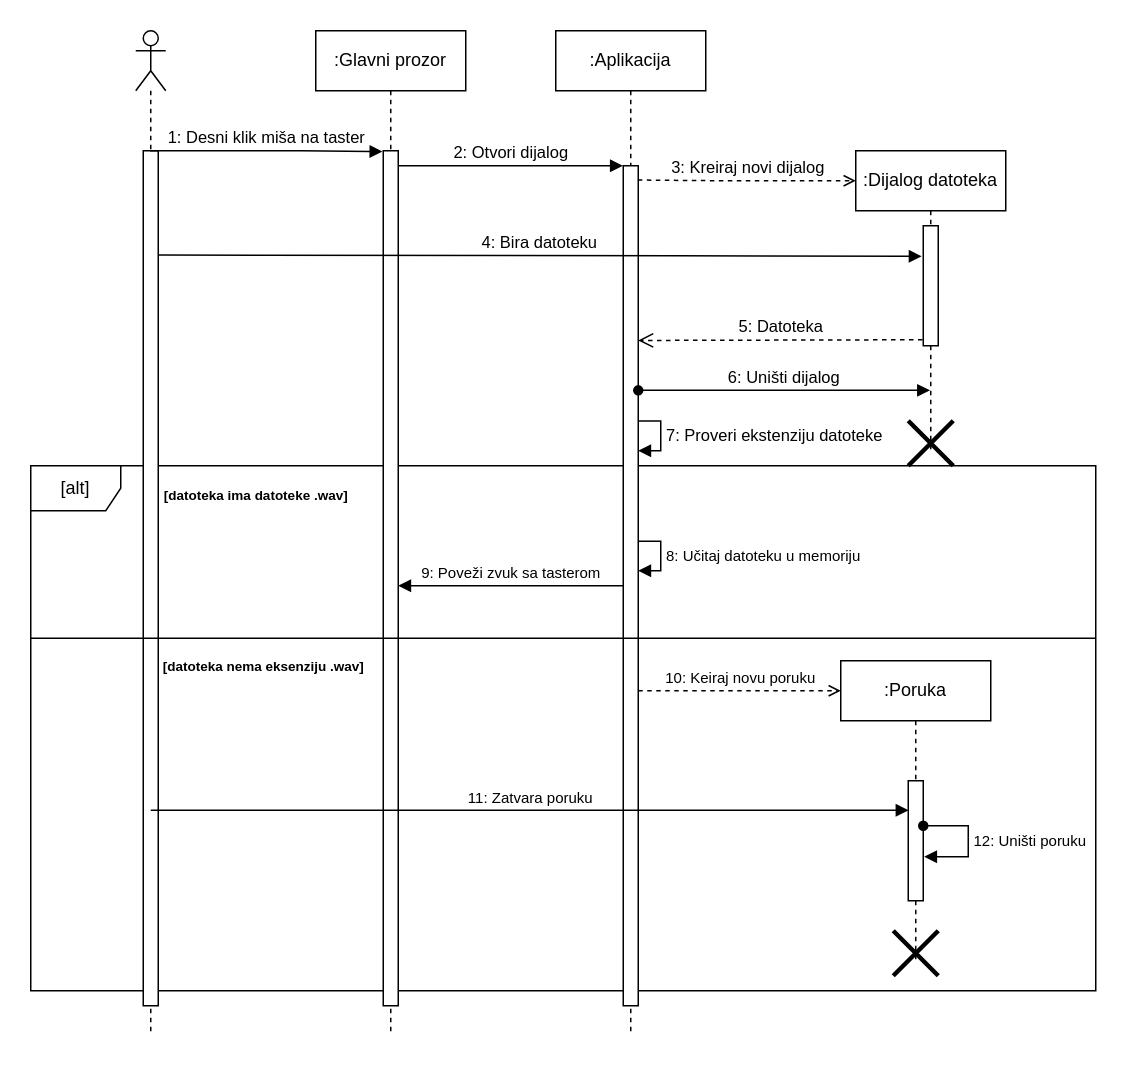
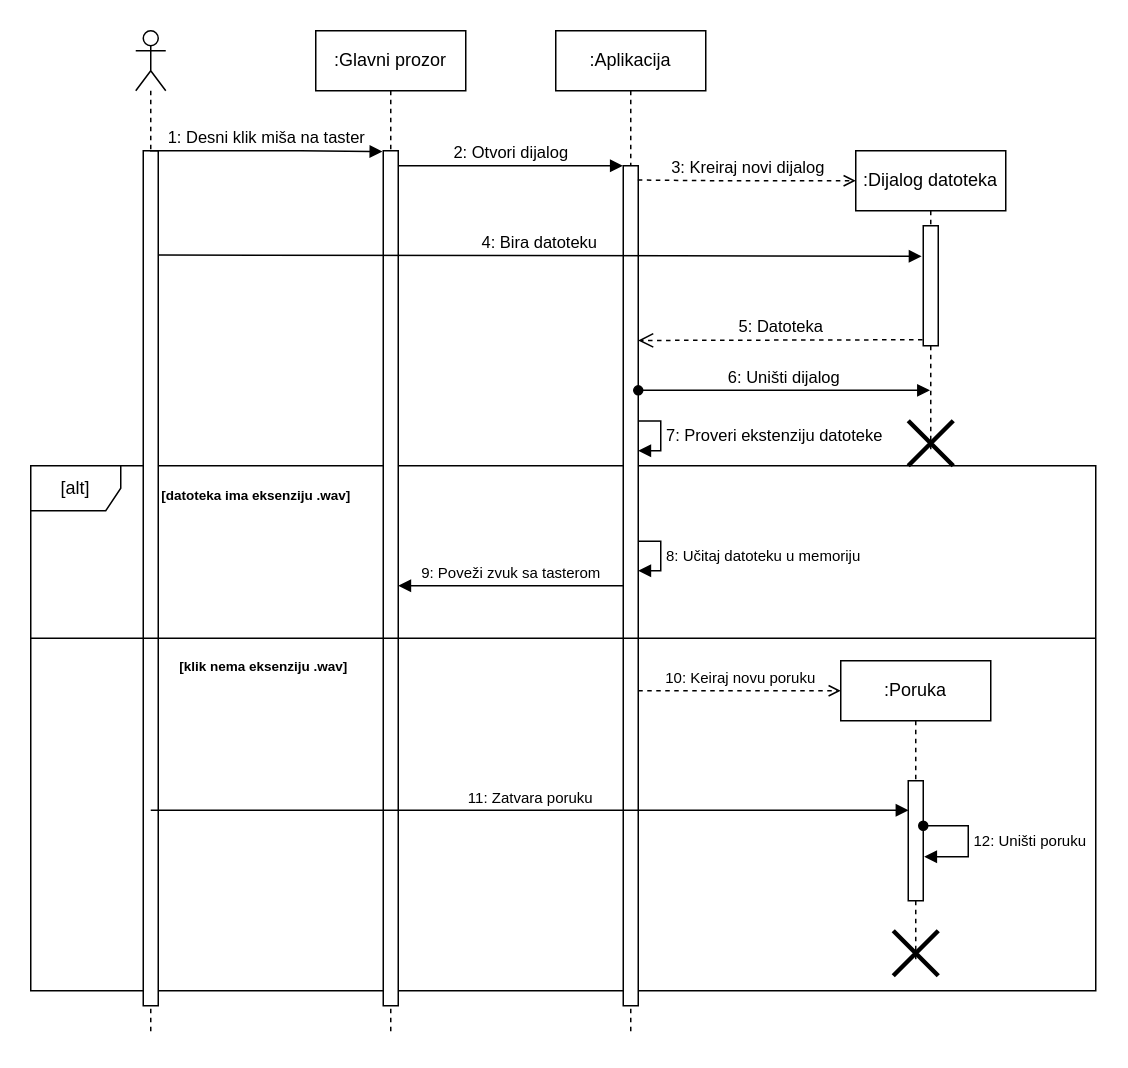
(257, 496) -> (257, 496)
(264, 667) -> (264, 667)
